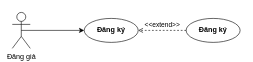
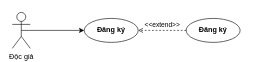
(22, 57) -> (22, 57)
